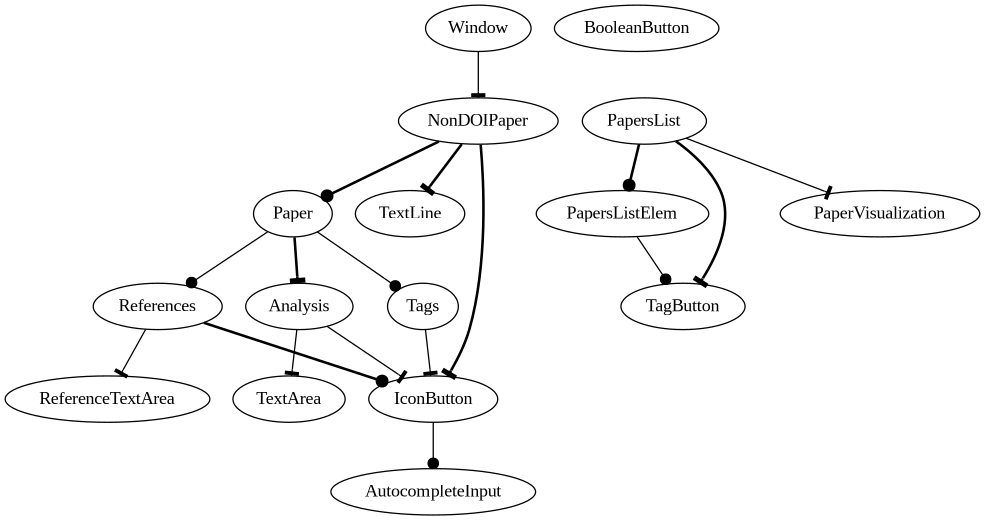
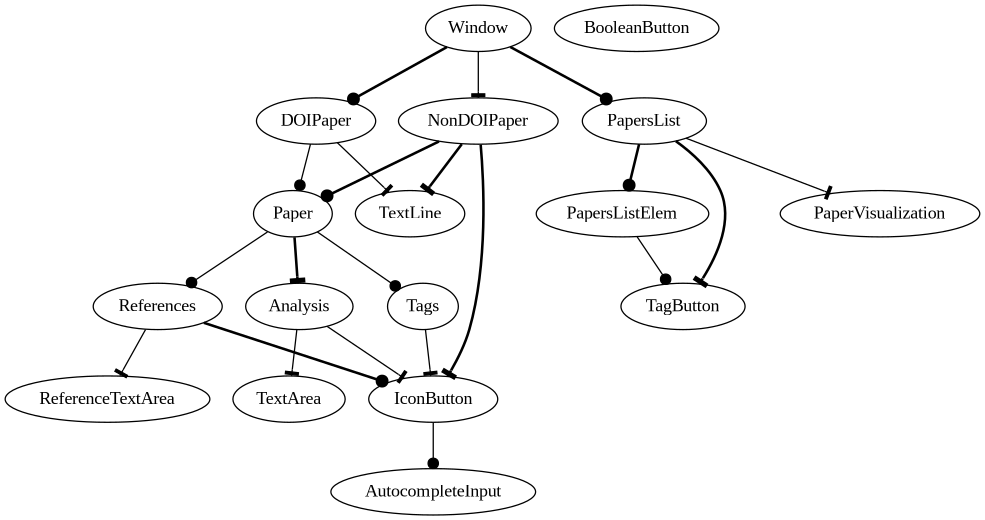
none -> (556, 72)
none -> (316, 121)
